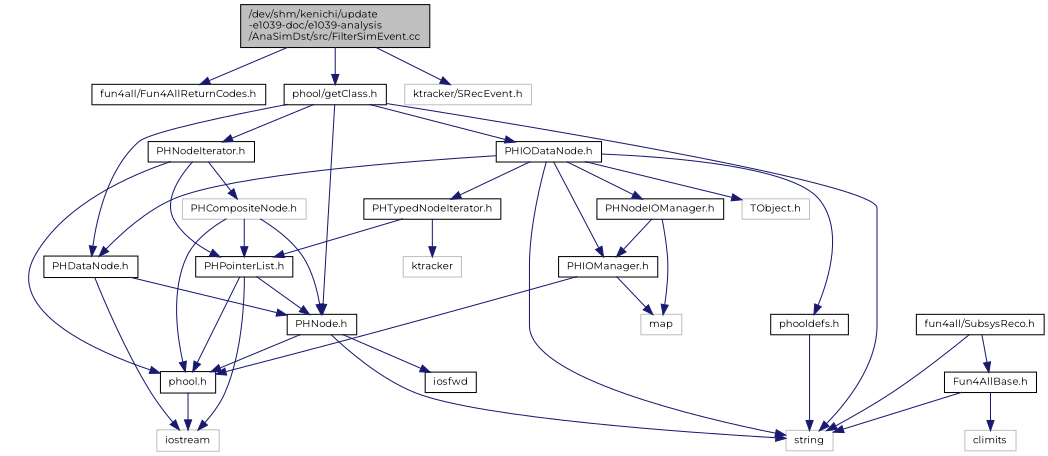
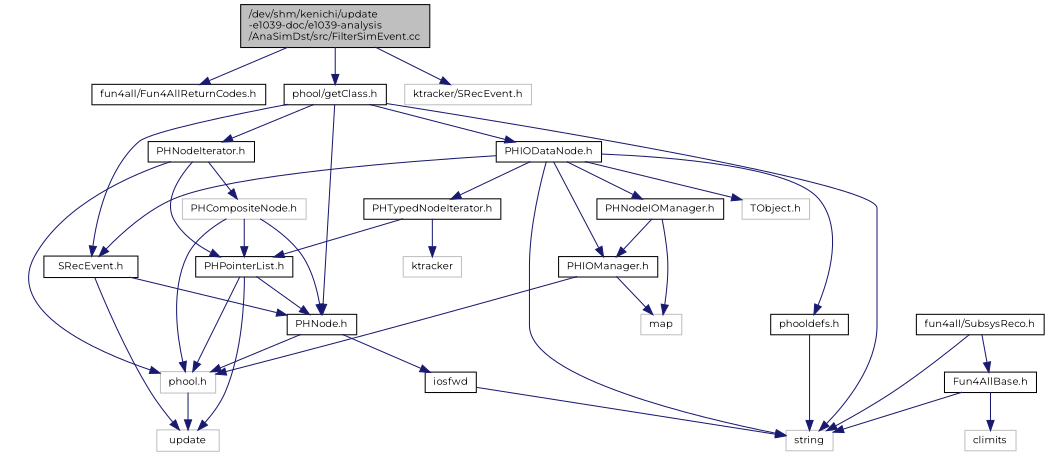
(91, 267) -> (91, 267)
(188, 382) -> (188, 382)
(543, 418) -> (626, 411)
(188, 441) -> (188, 441)
